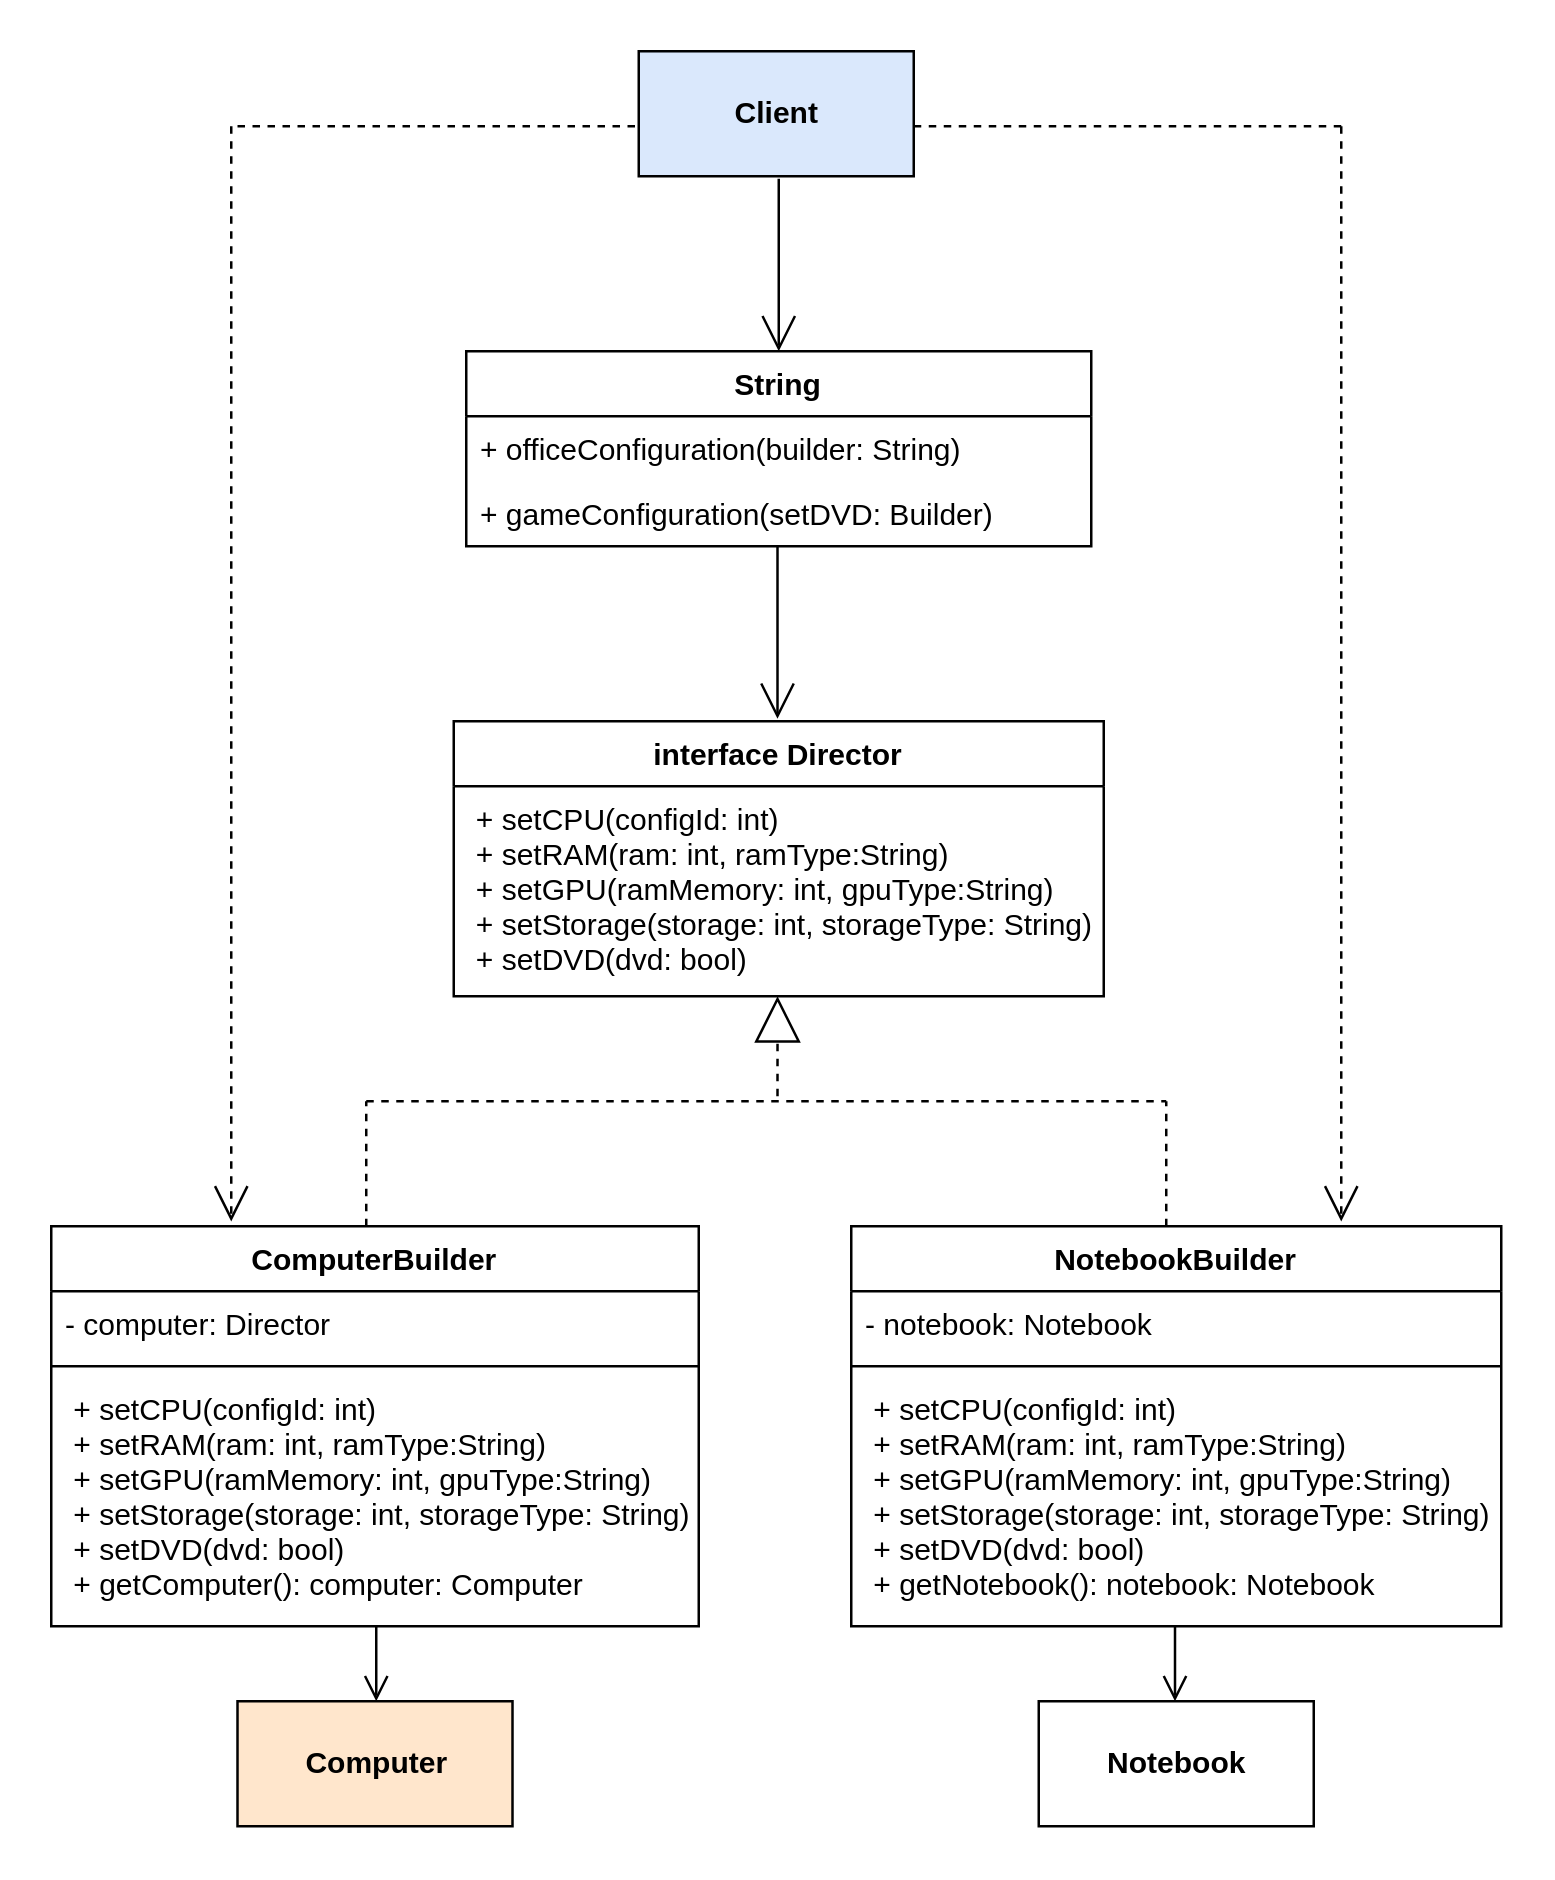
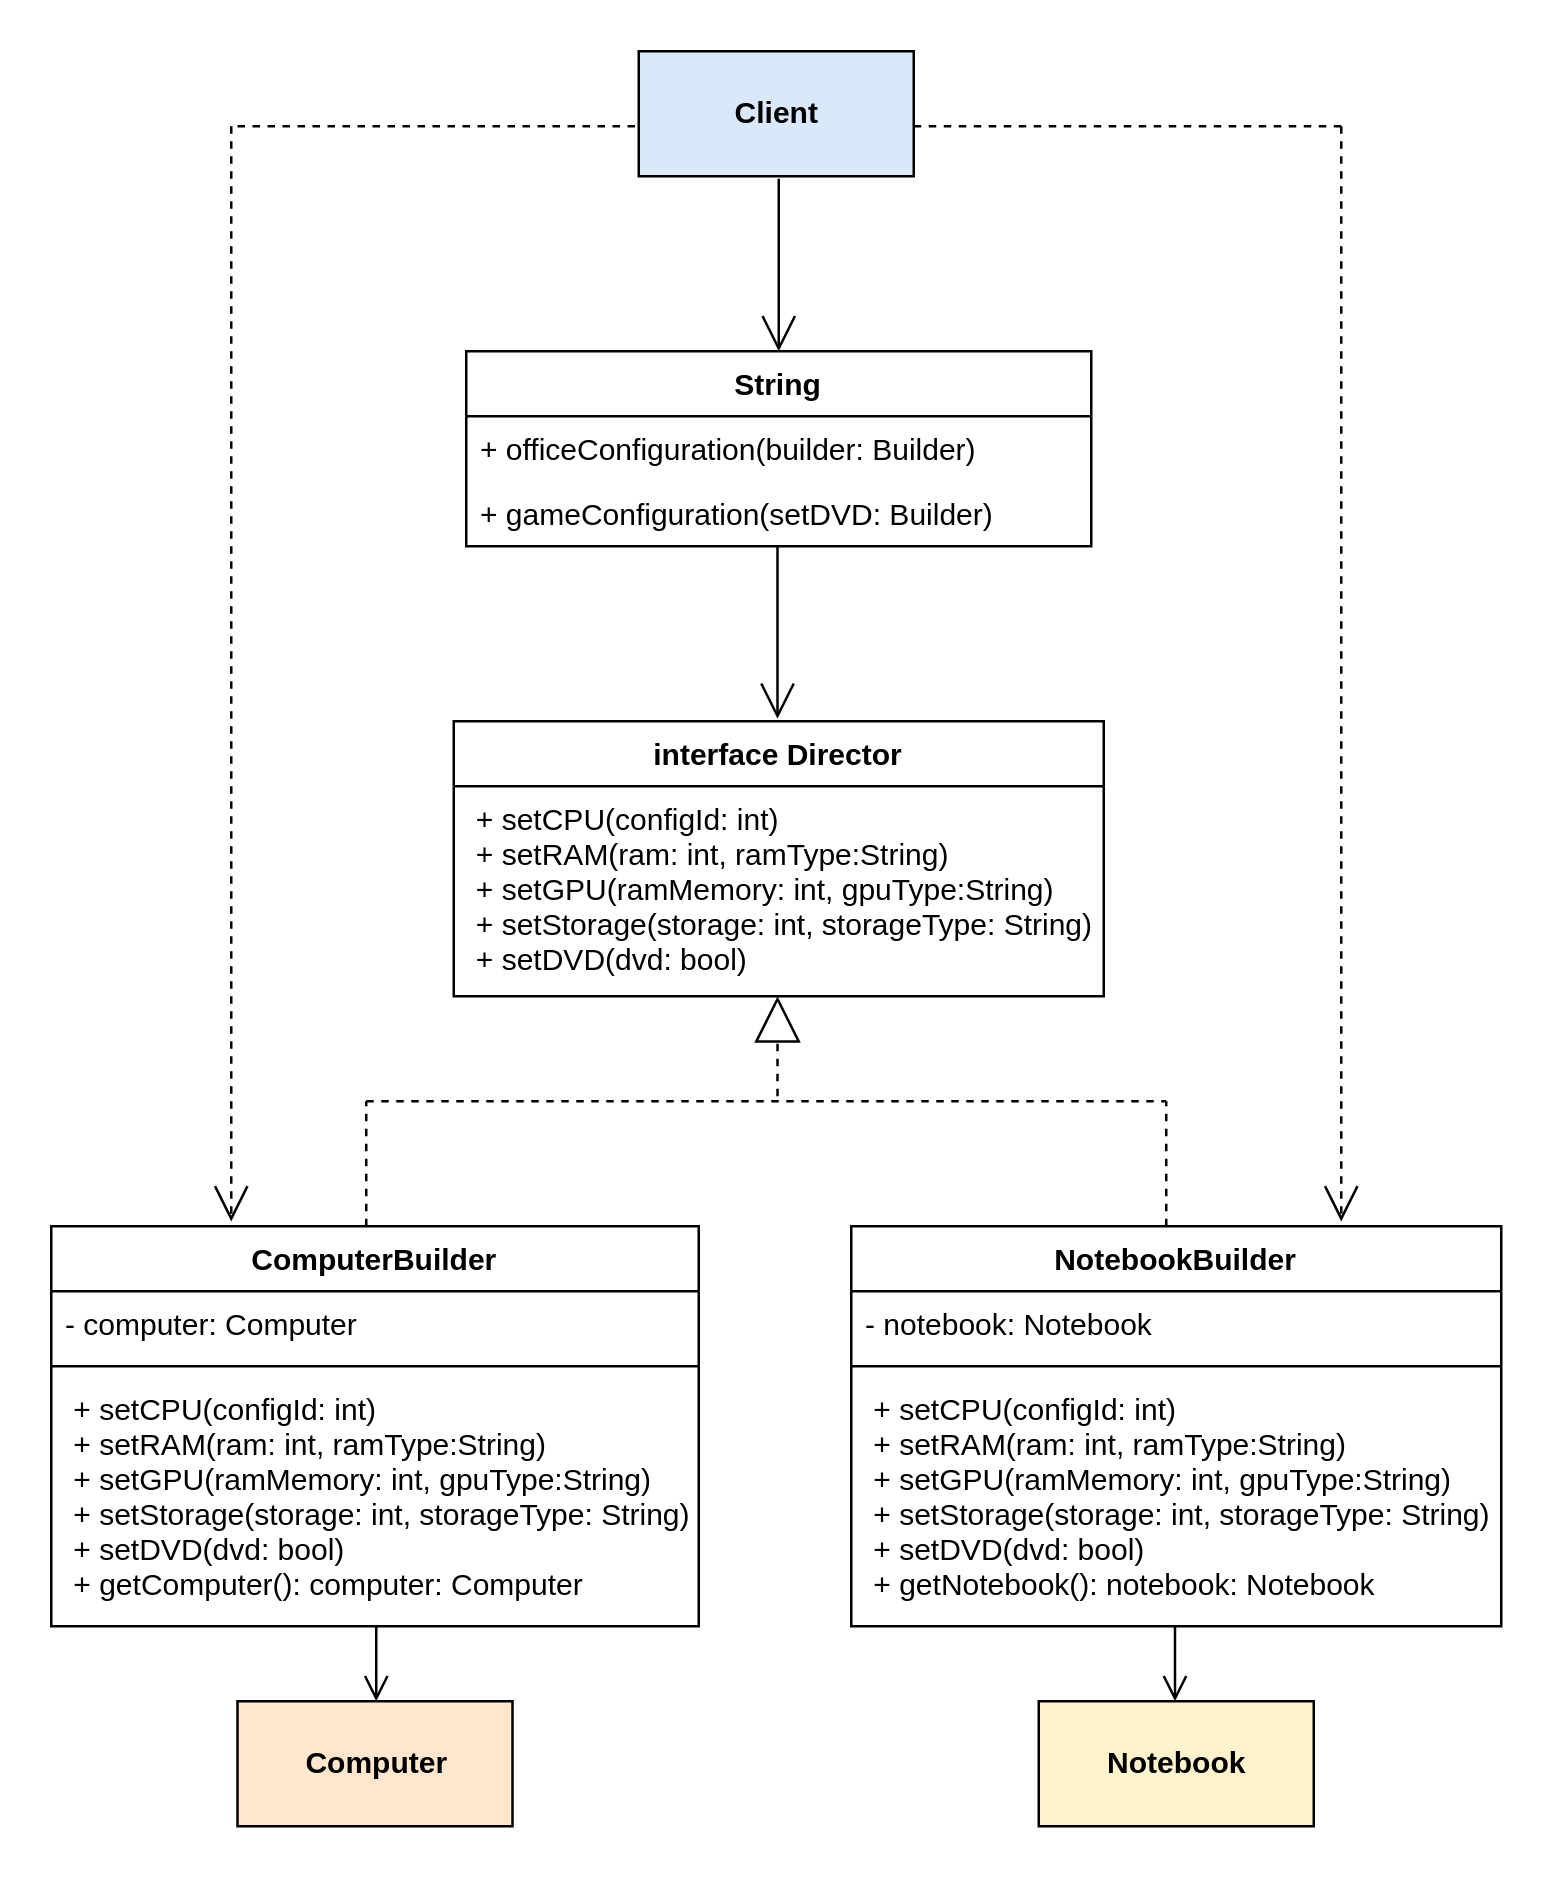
(764, 450) -> (769, 450)
(217, 1325) -> (221, 1325)
(1176, 1764) -> (1176, 1764)
